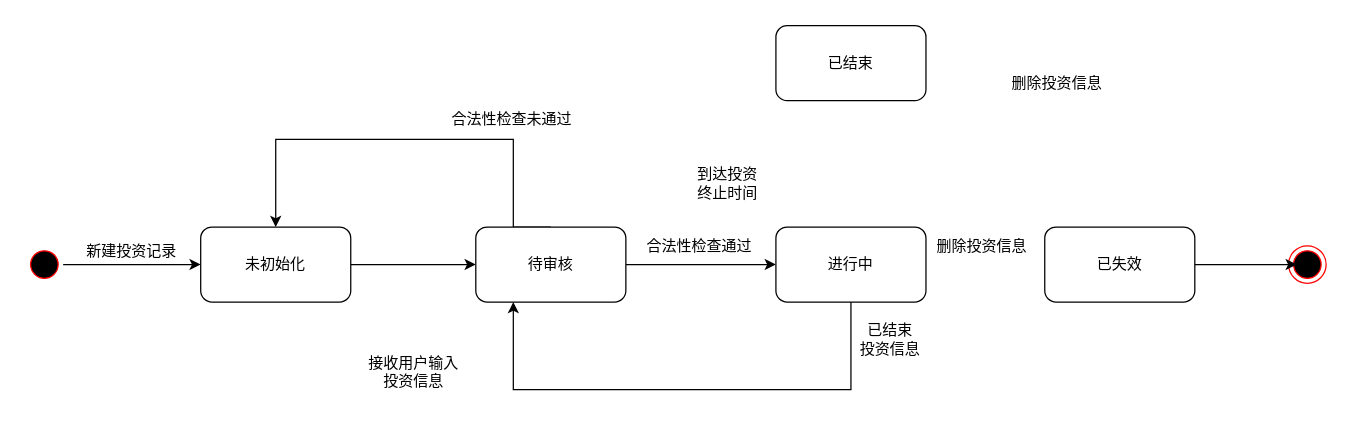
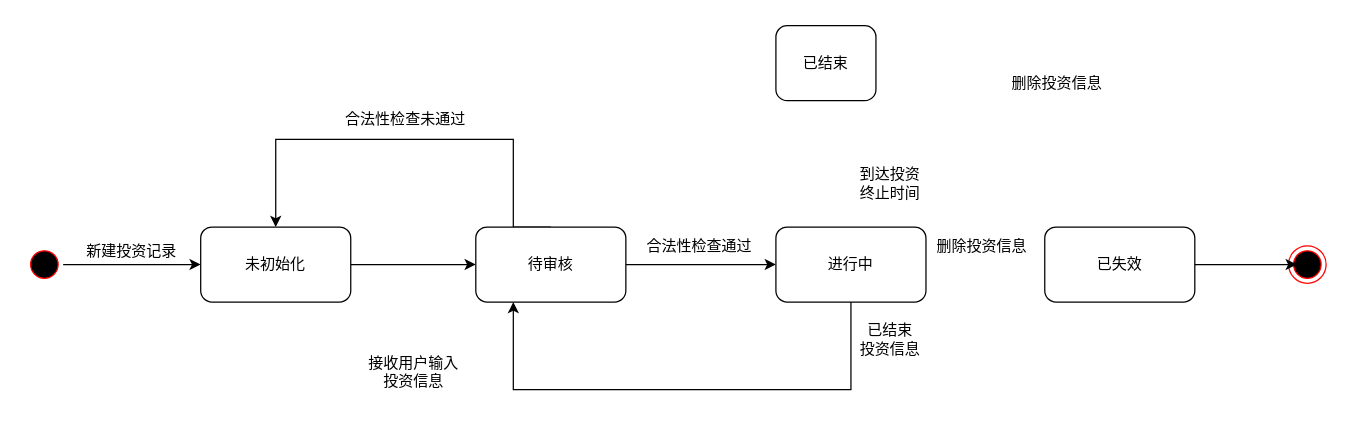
(851, 63) -> (826, 63)
(512, 119) -> (406, 119)
(727, 183) -> (889, 183)
